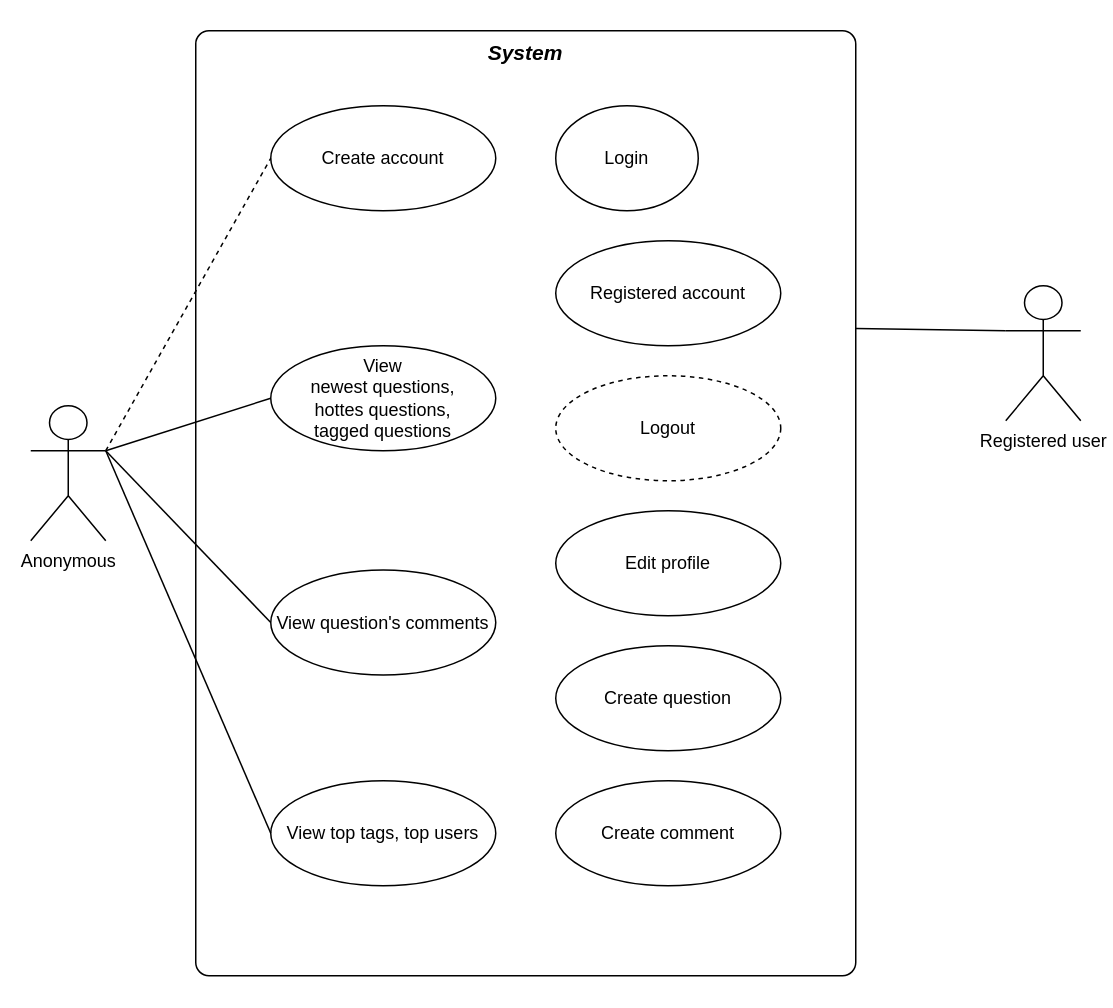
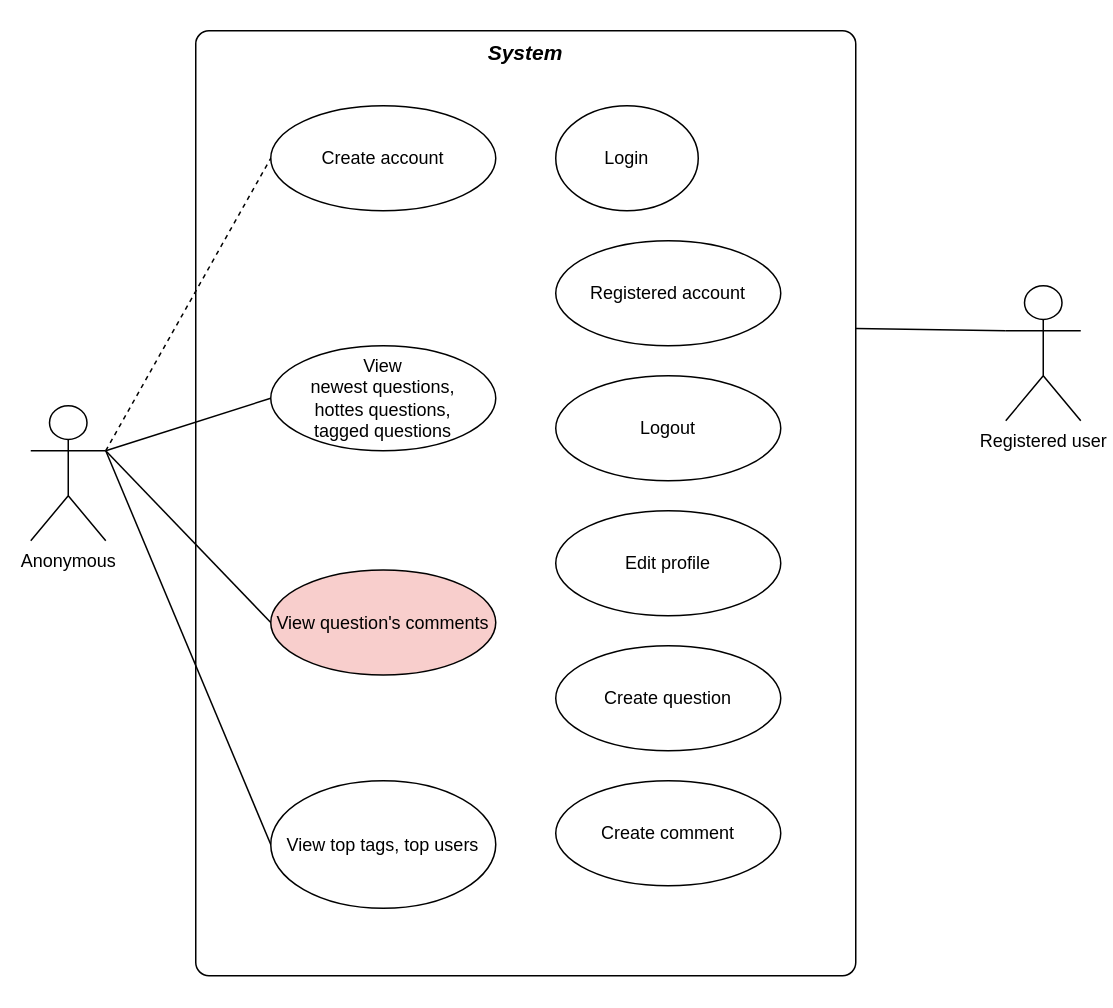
(668, 428) -> (668, 428)
(383, 623) -> (383, 623)
(383, 833) -> (383, 845)
